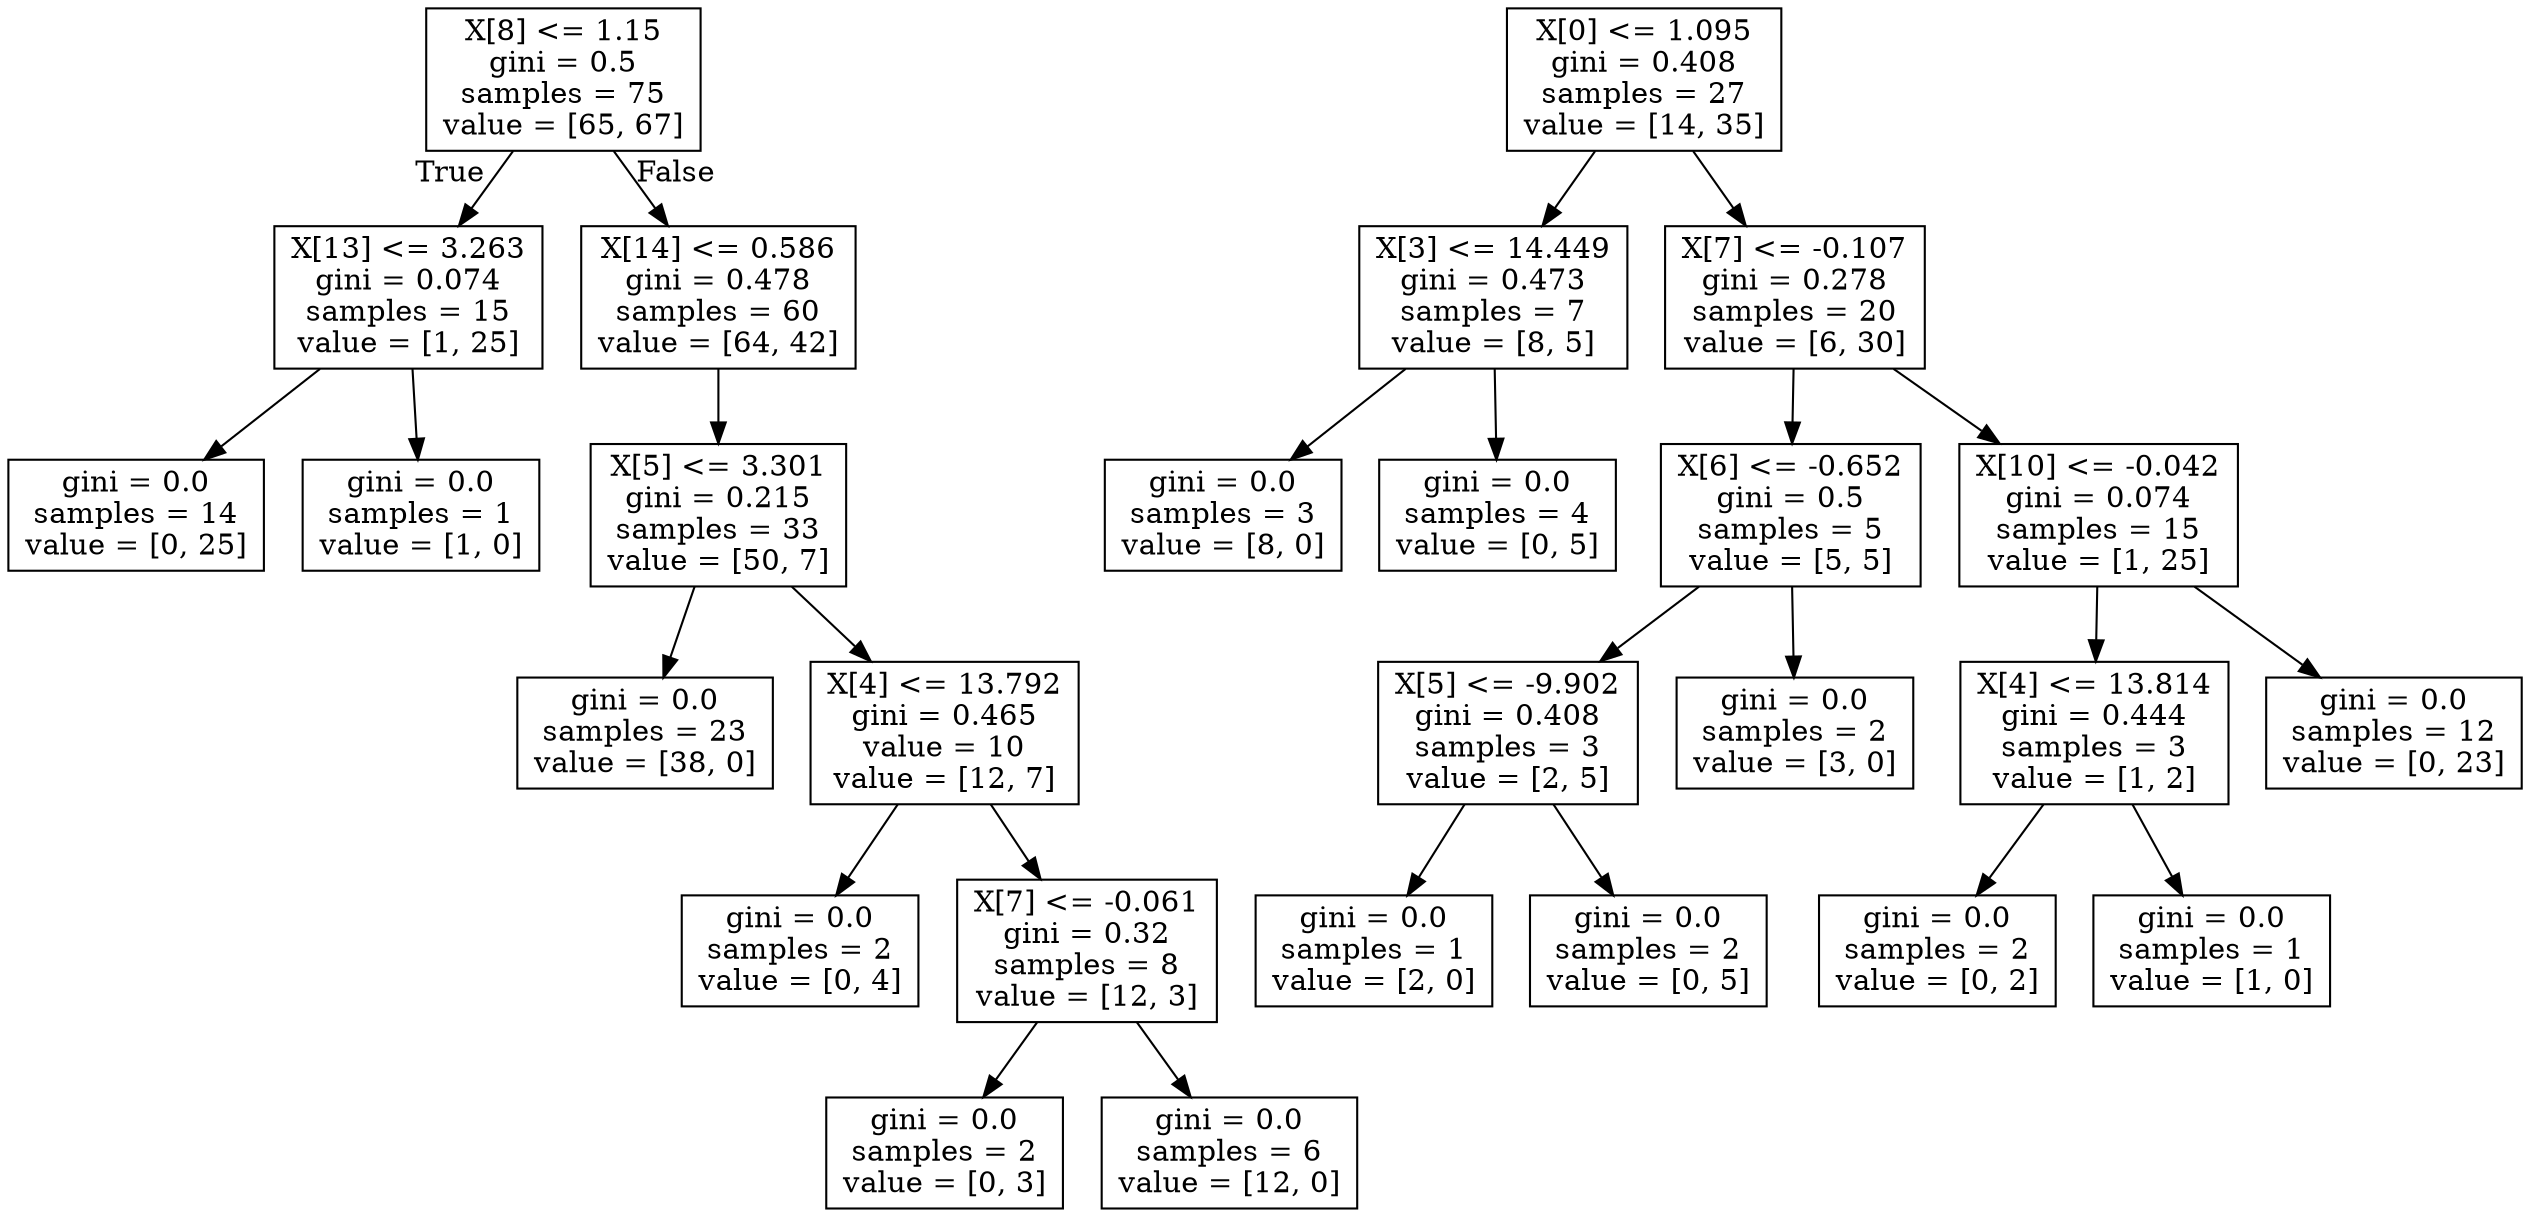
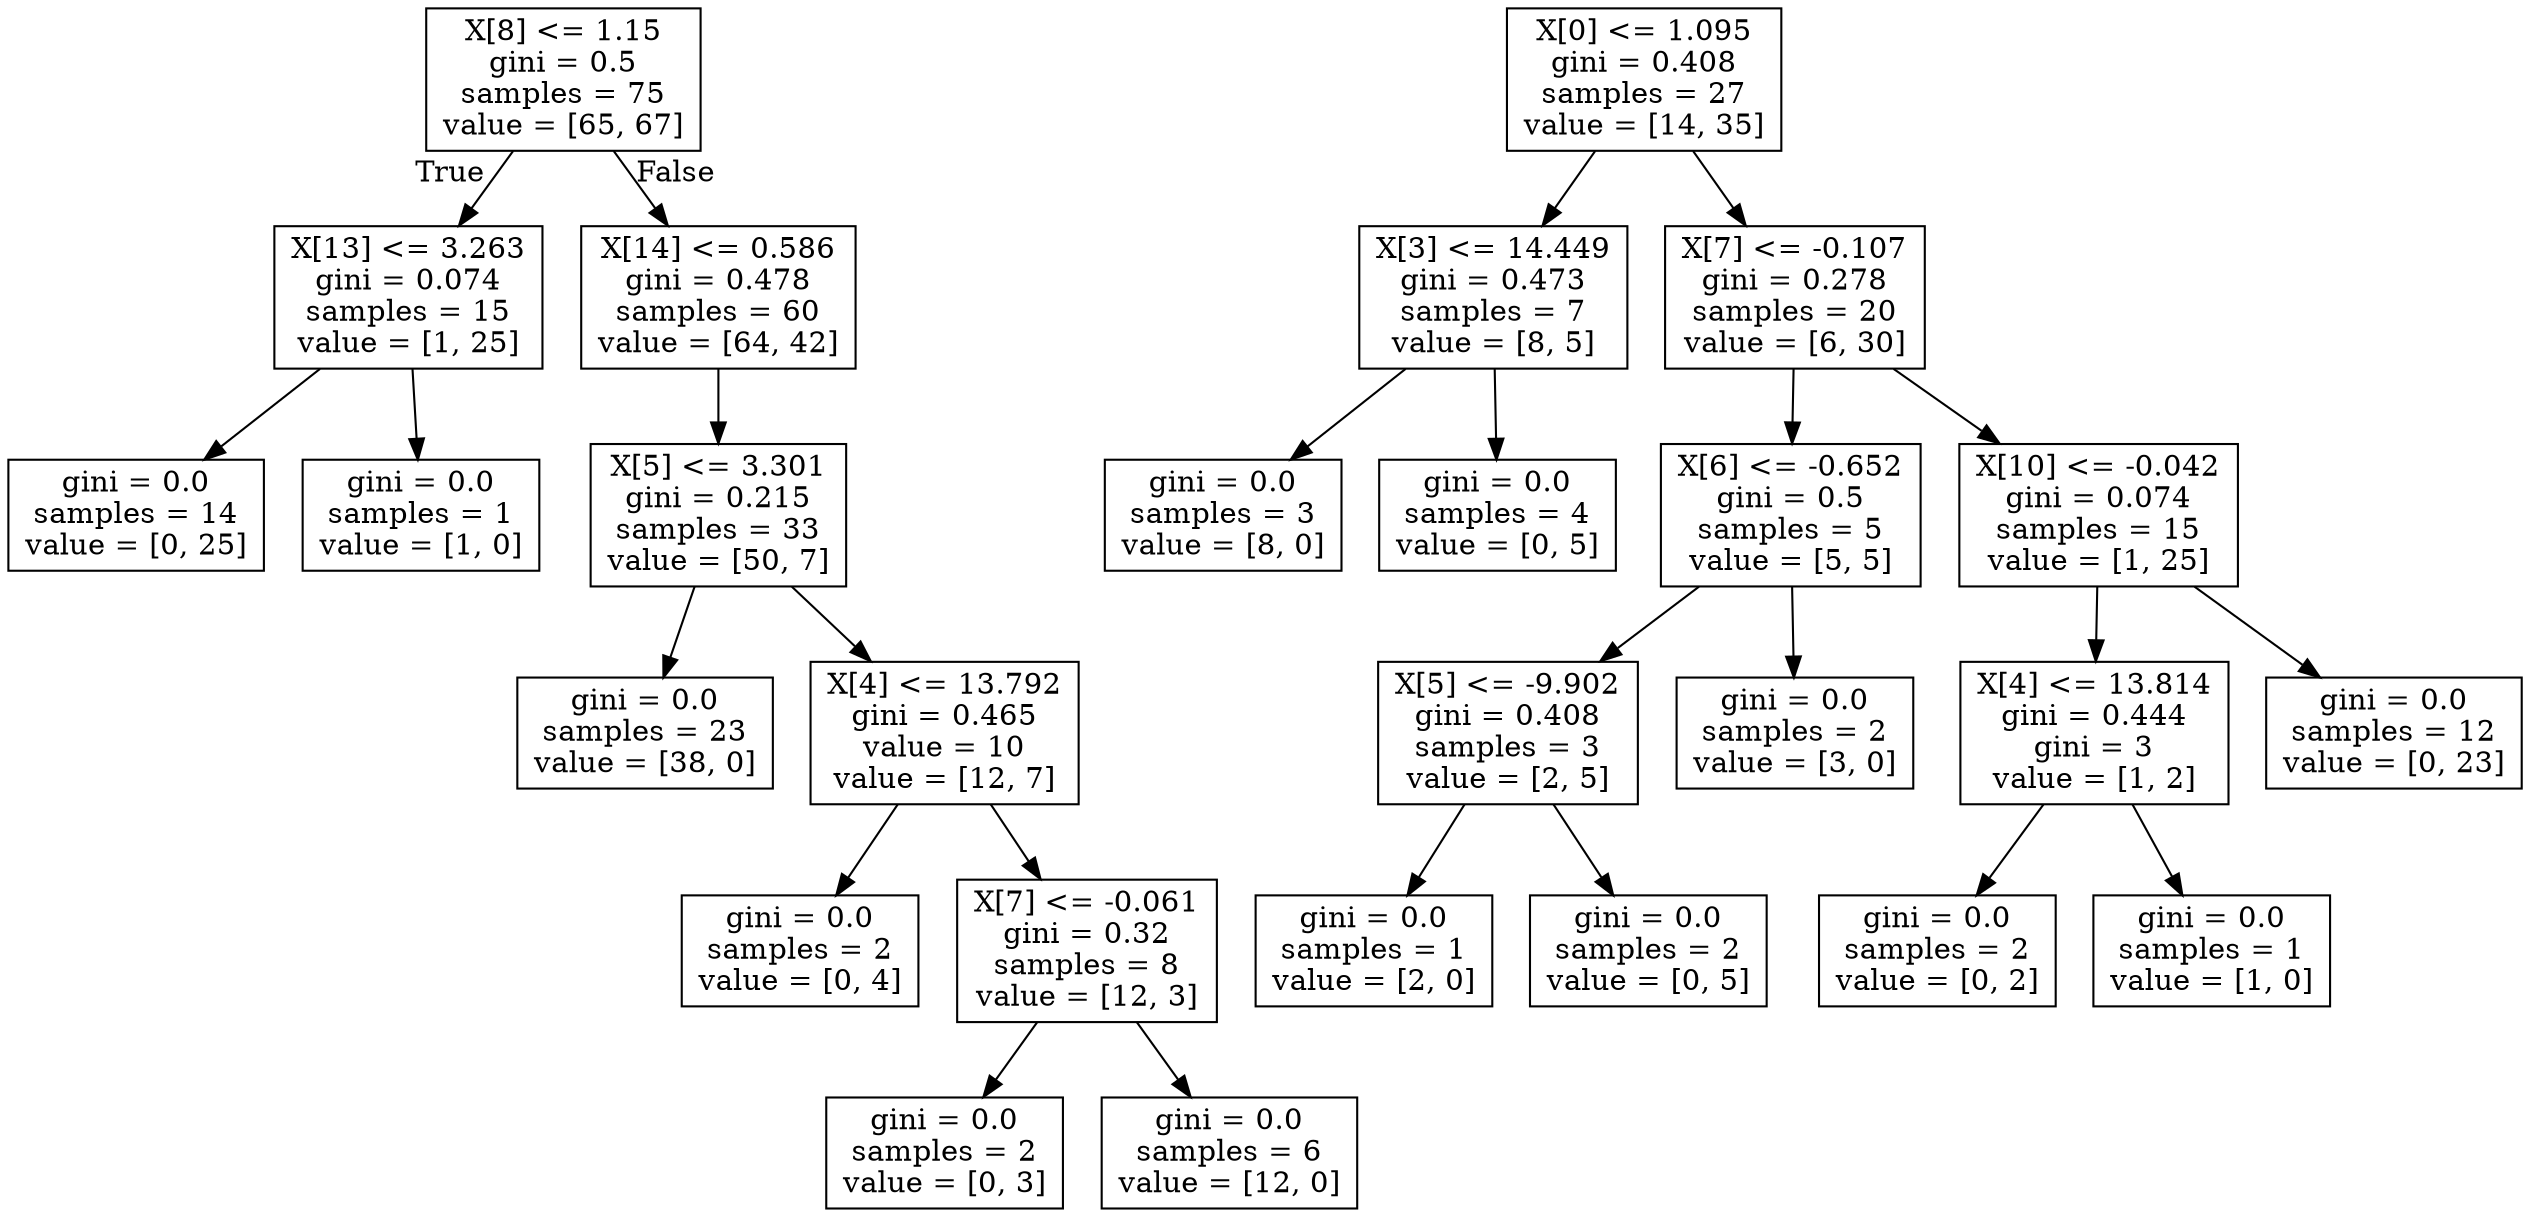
(2094, 733) -> (2094, 733)
